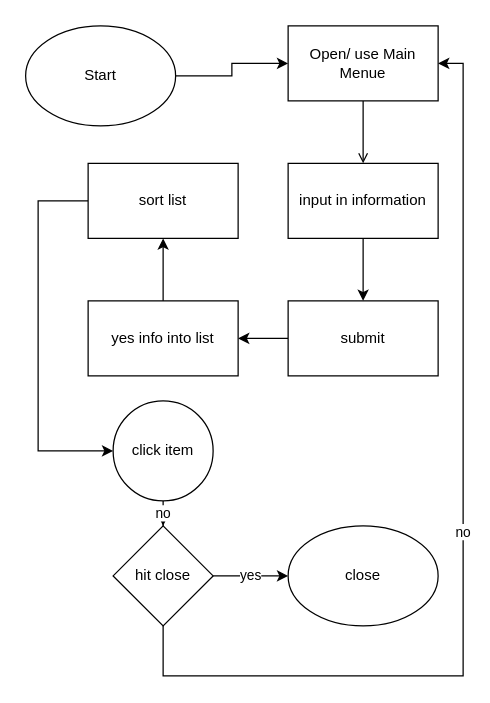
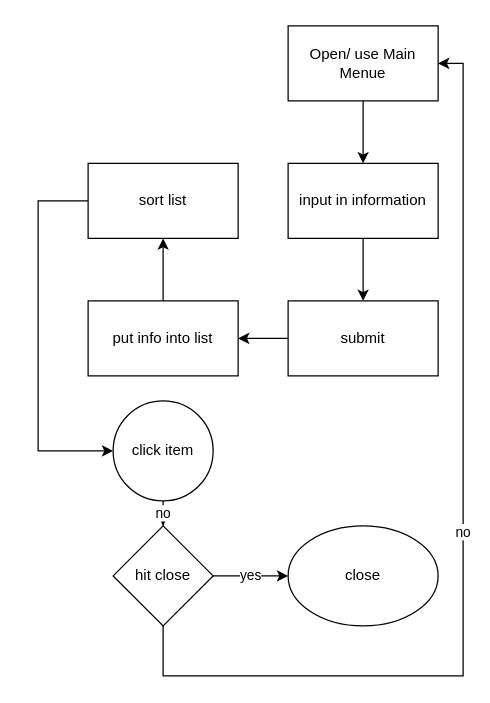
(232, 74) -> none
(101, 76) -> none
(363, 155) -> (363, 153)
(163, 338) -> (163, 338)
